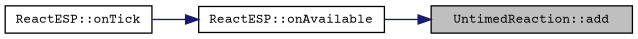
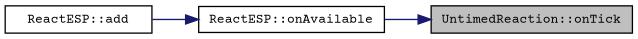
(79, 19) -> (79, 19)
(532, 19) -> (532, 19)
